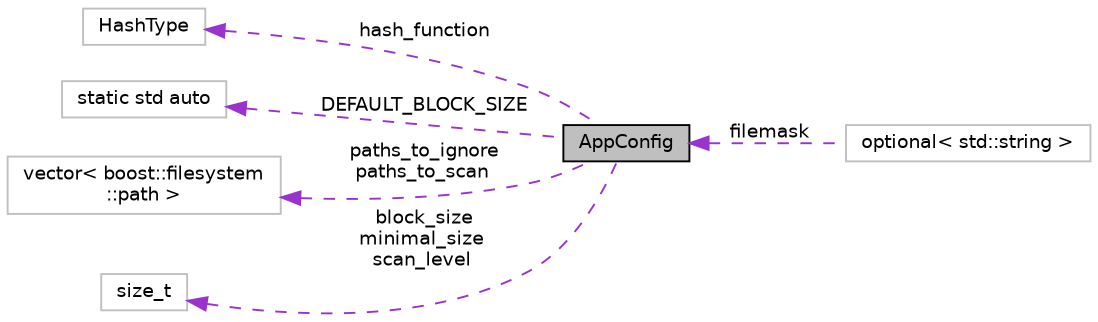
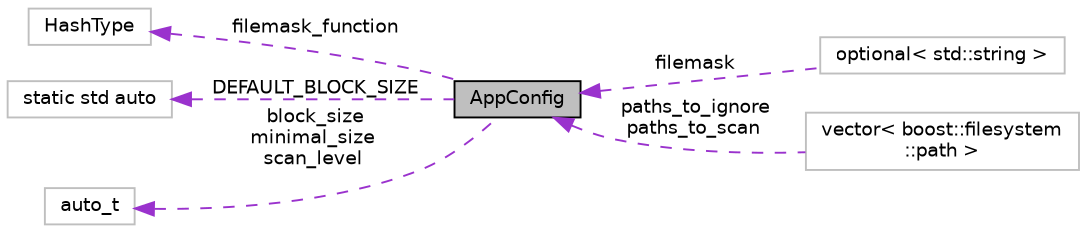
(422, 32) -> (313, 28)
(448, 195) -> (687, 150)
(144, 292) -> (90, 206)
